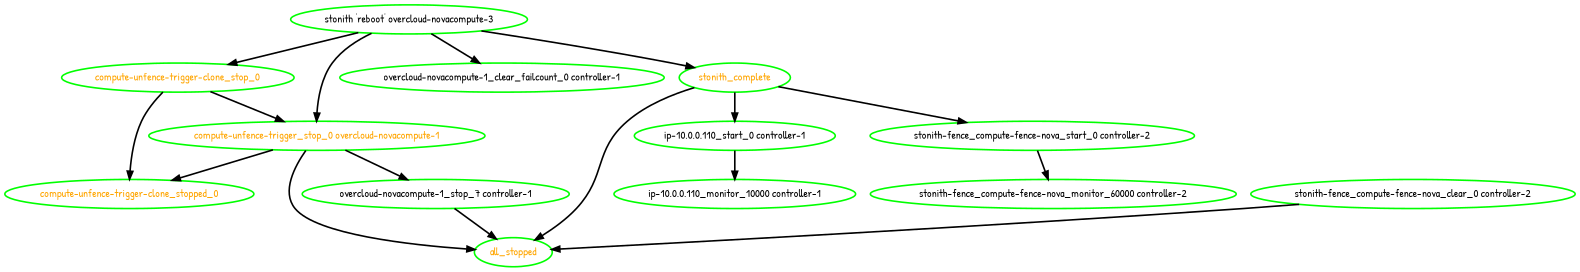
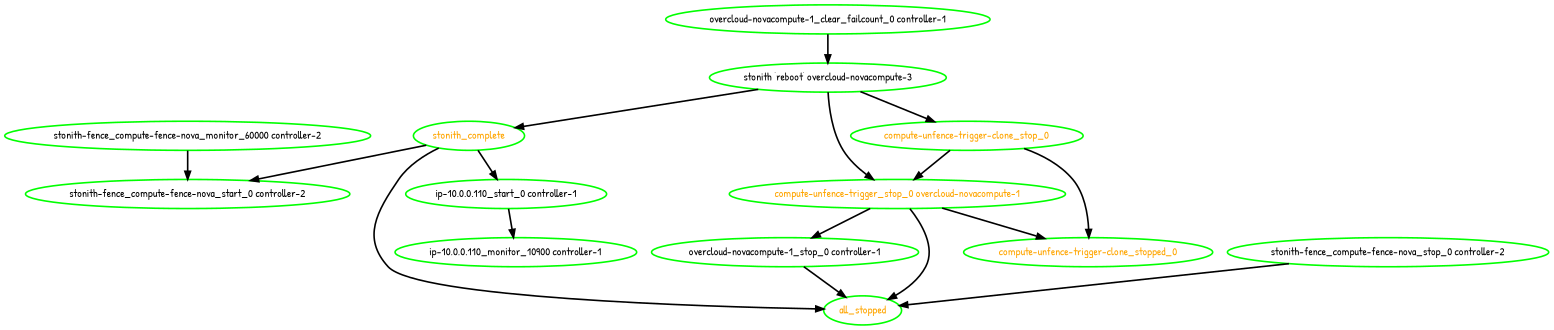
(452, 46) -> (828, 45)
(1041, 161) -> (188, 161)
(436, 194) -> (785, 252)
(735, 194) -> (516, 252)
(1413, 194) -> (1388, 252)
